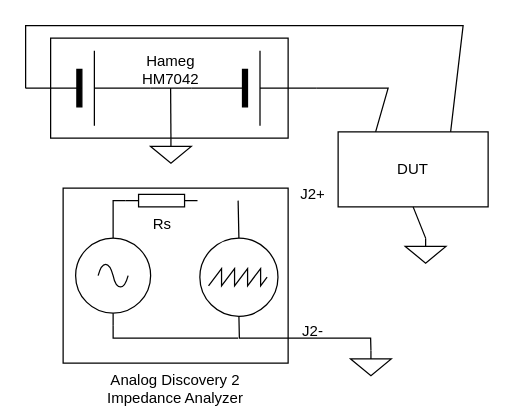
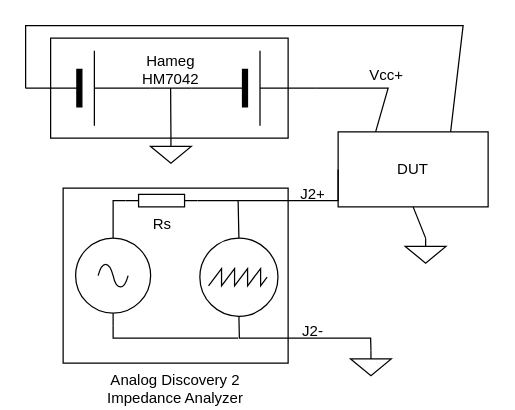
none -> (387, 76)
none -> (269, 201)
